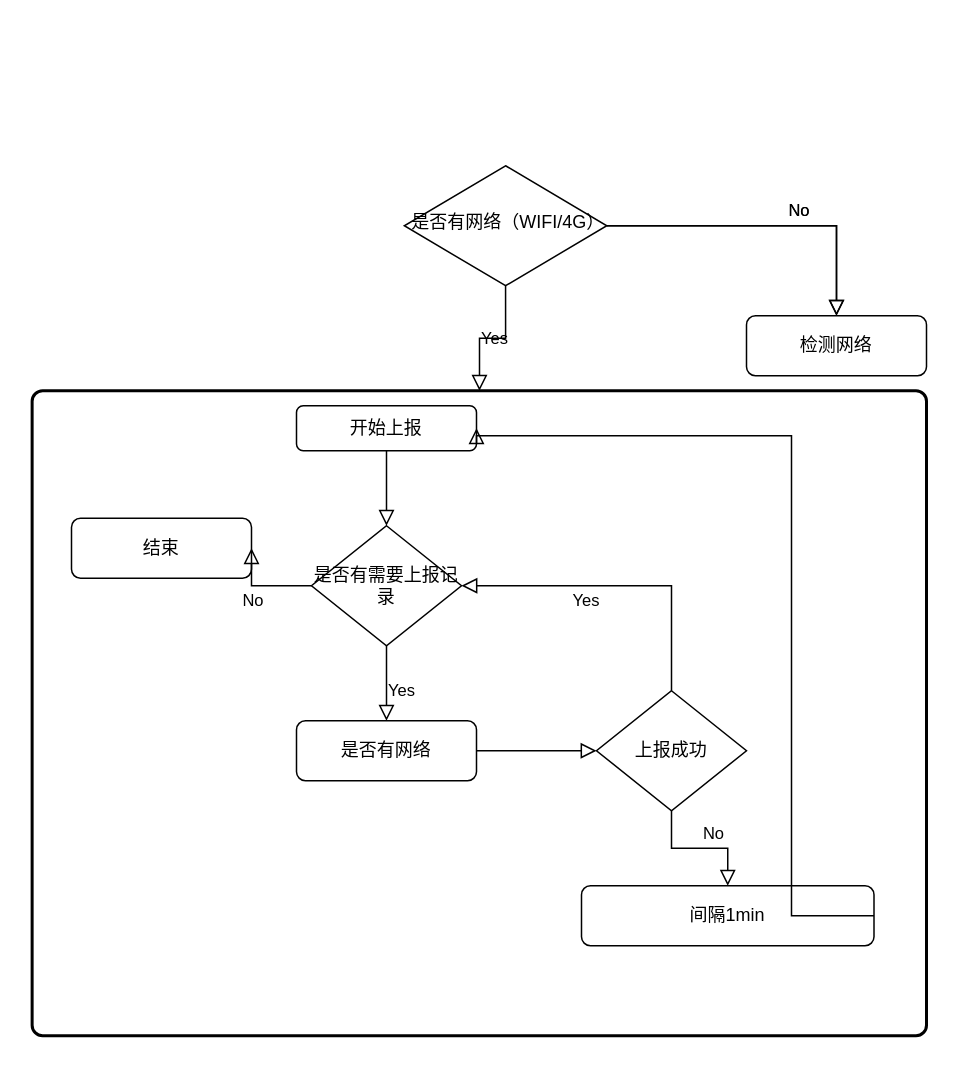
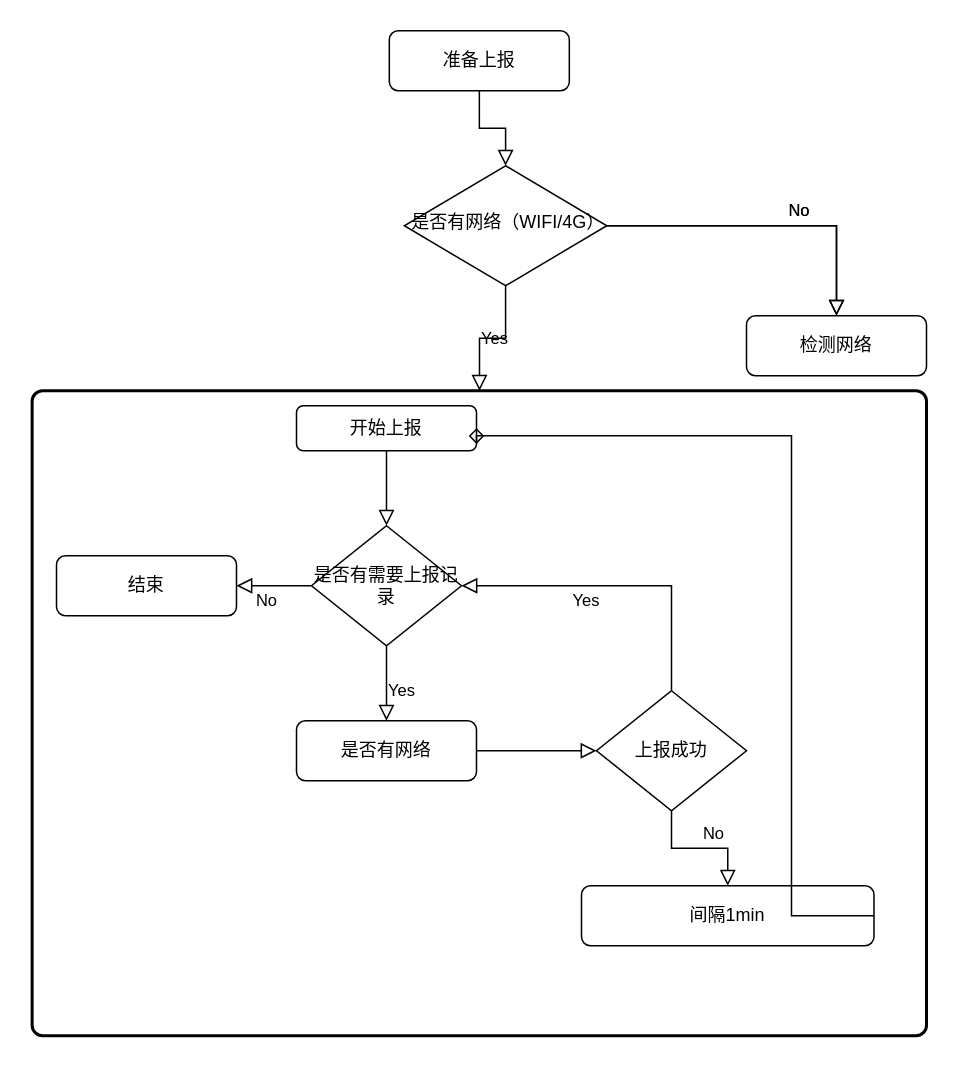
none -> (479, 61)
none -> (484, 128)
(477, 436) -> (477, 436)
(161, 548) -> (146, 586)
